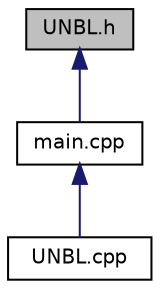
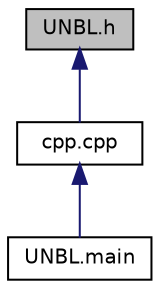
(80, 143) -> (80, 143)
(80, 258) -> (80, 258)
